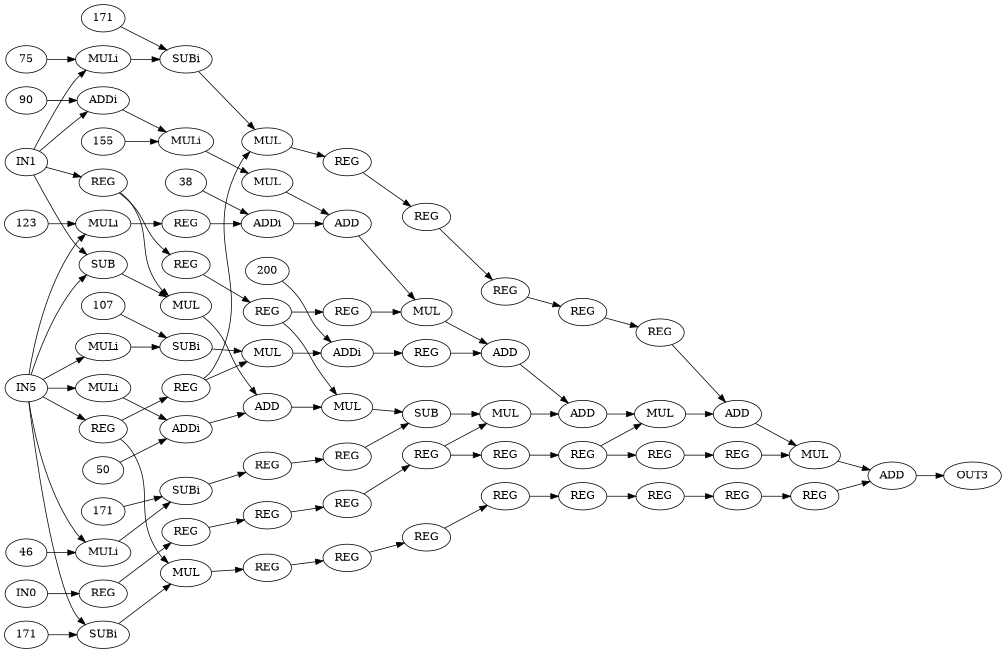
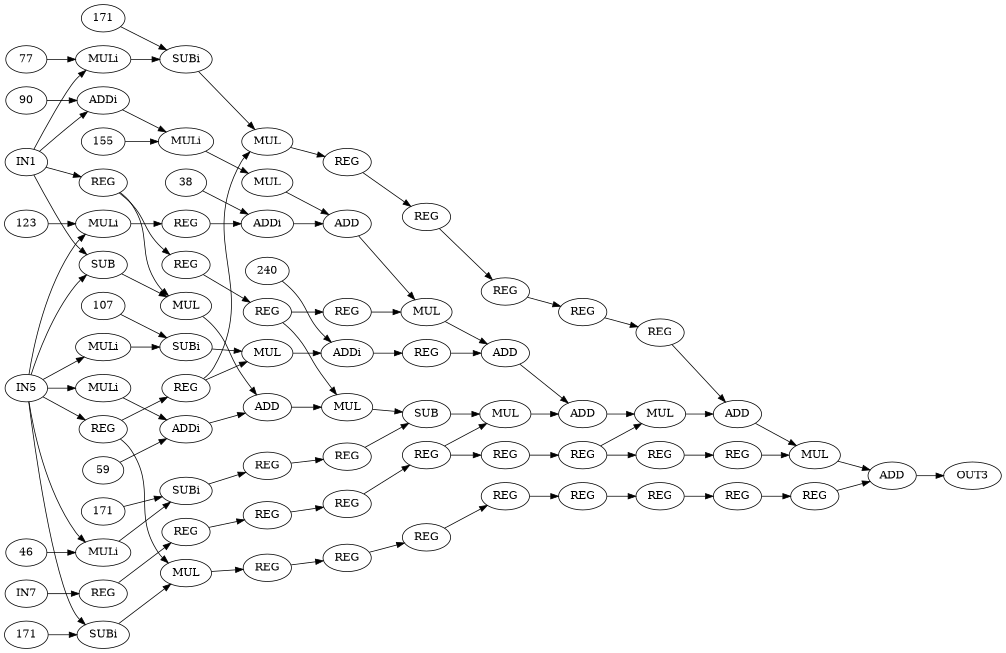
(26, 59) -> (26, 59)
(267, 271) -> (267, 271)
(103, 470) -> (103, 470)
(26, 594) -> (26, 594)
